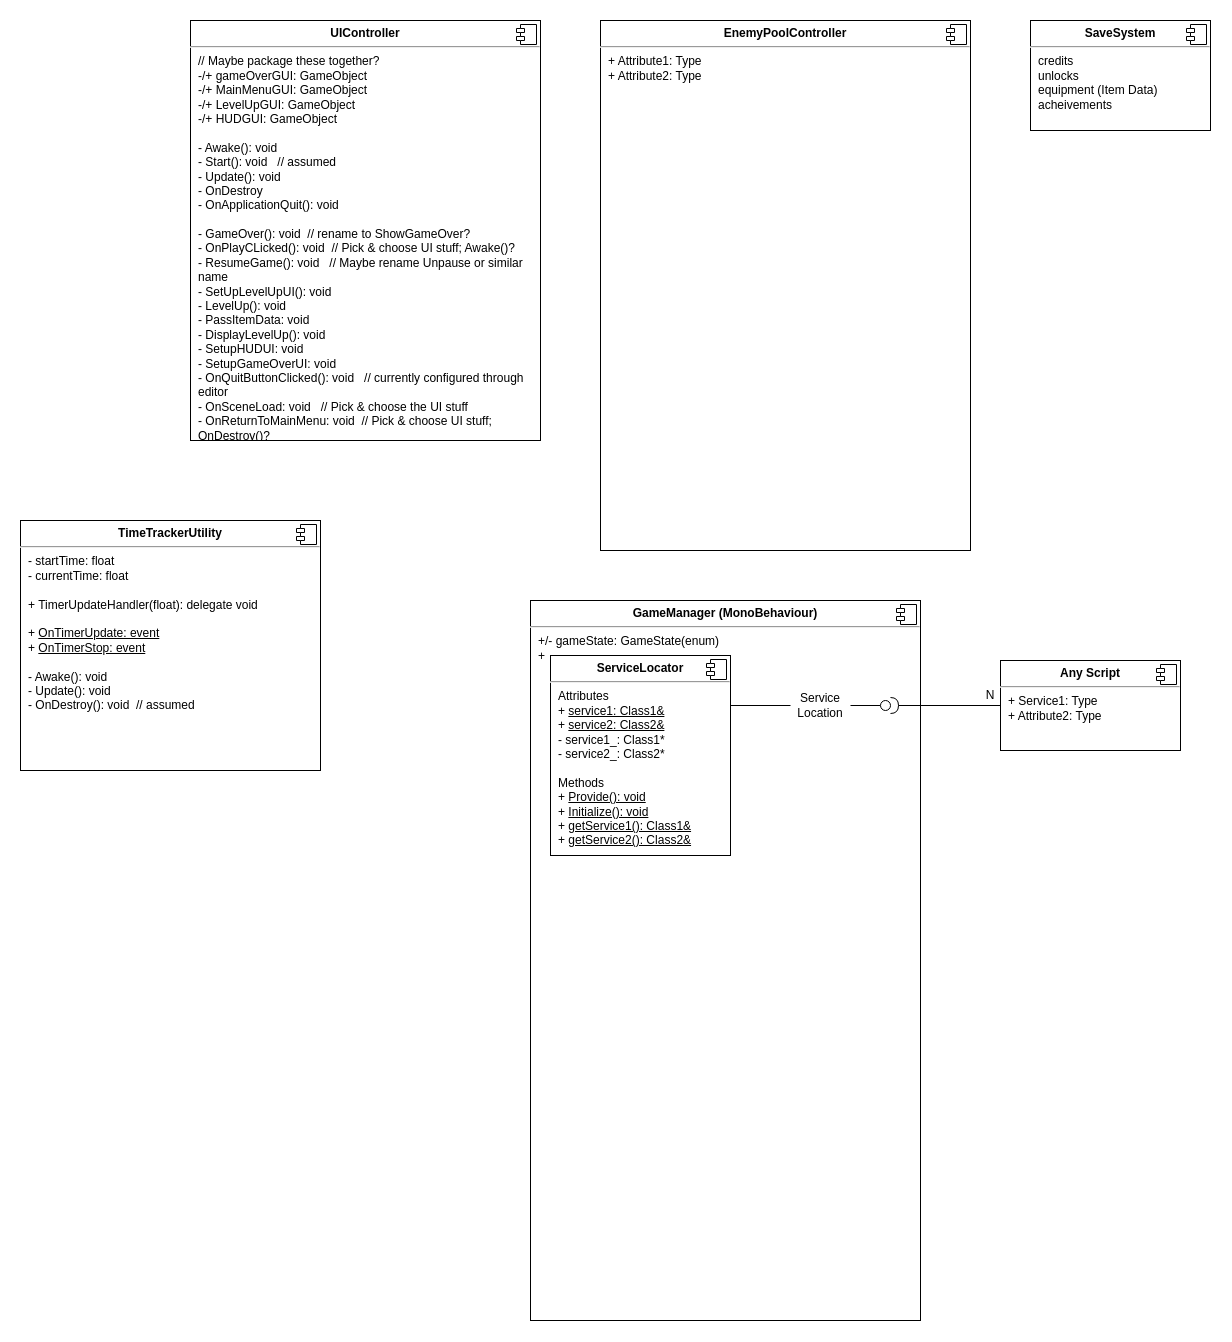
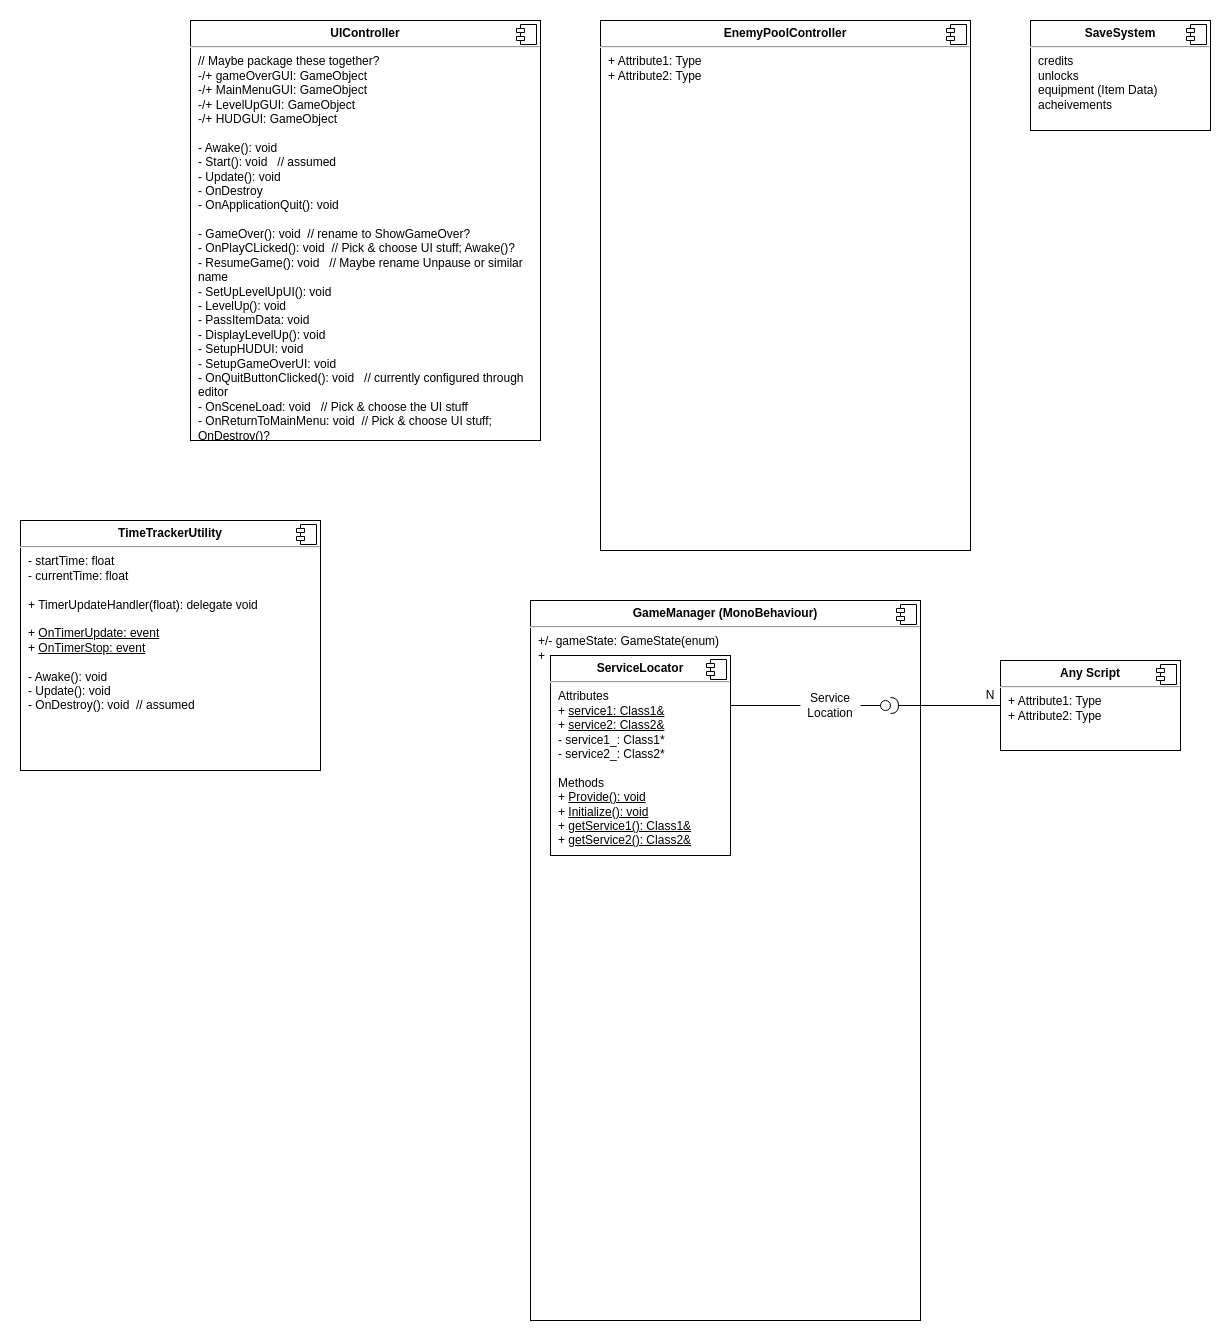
(1055, 661) -> (1055, 661)
(821, 706) -> (831, 706)
